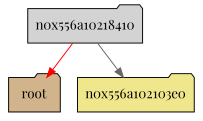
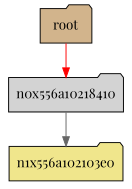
(63, 57) -> (66, 56)
(136, 95) -> (66, 164)
